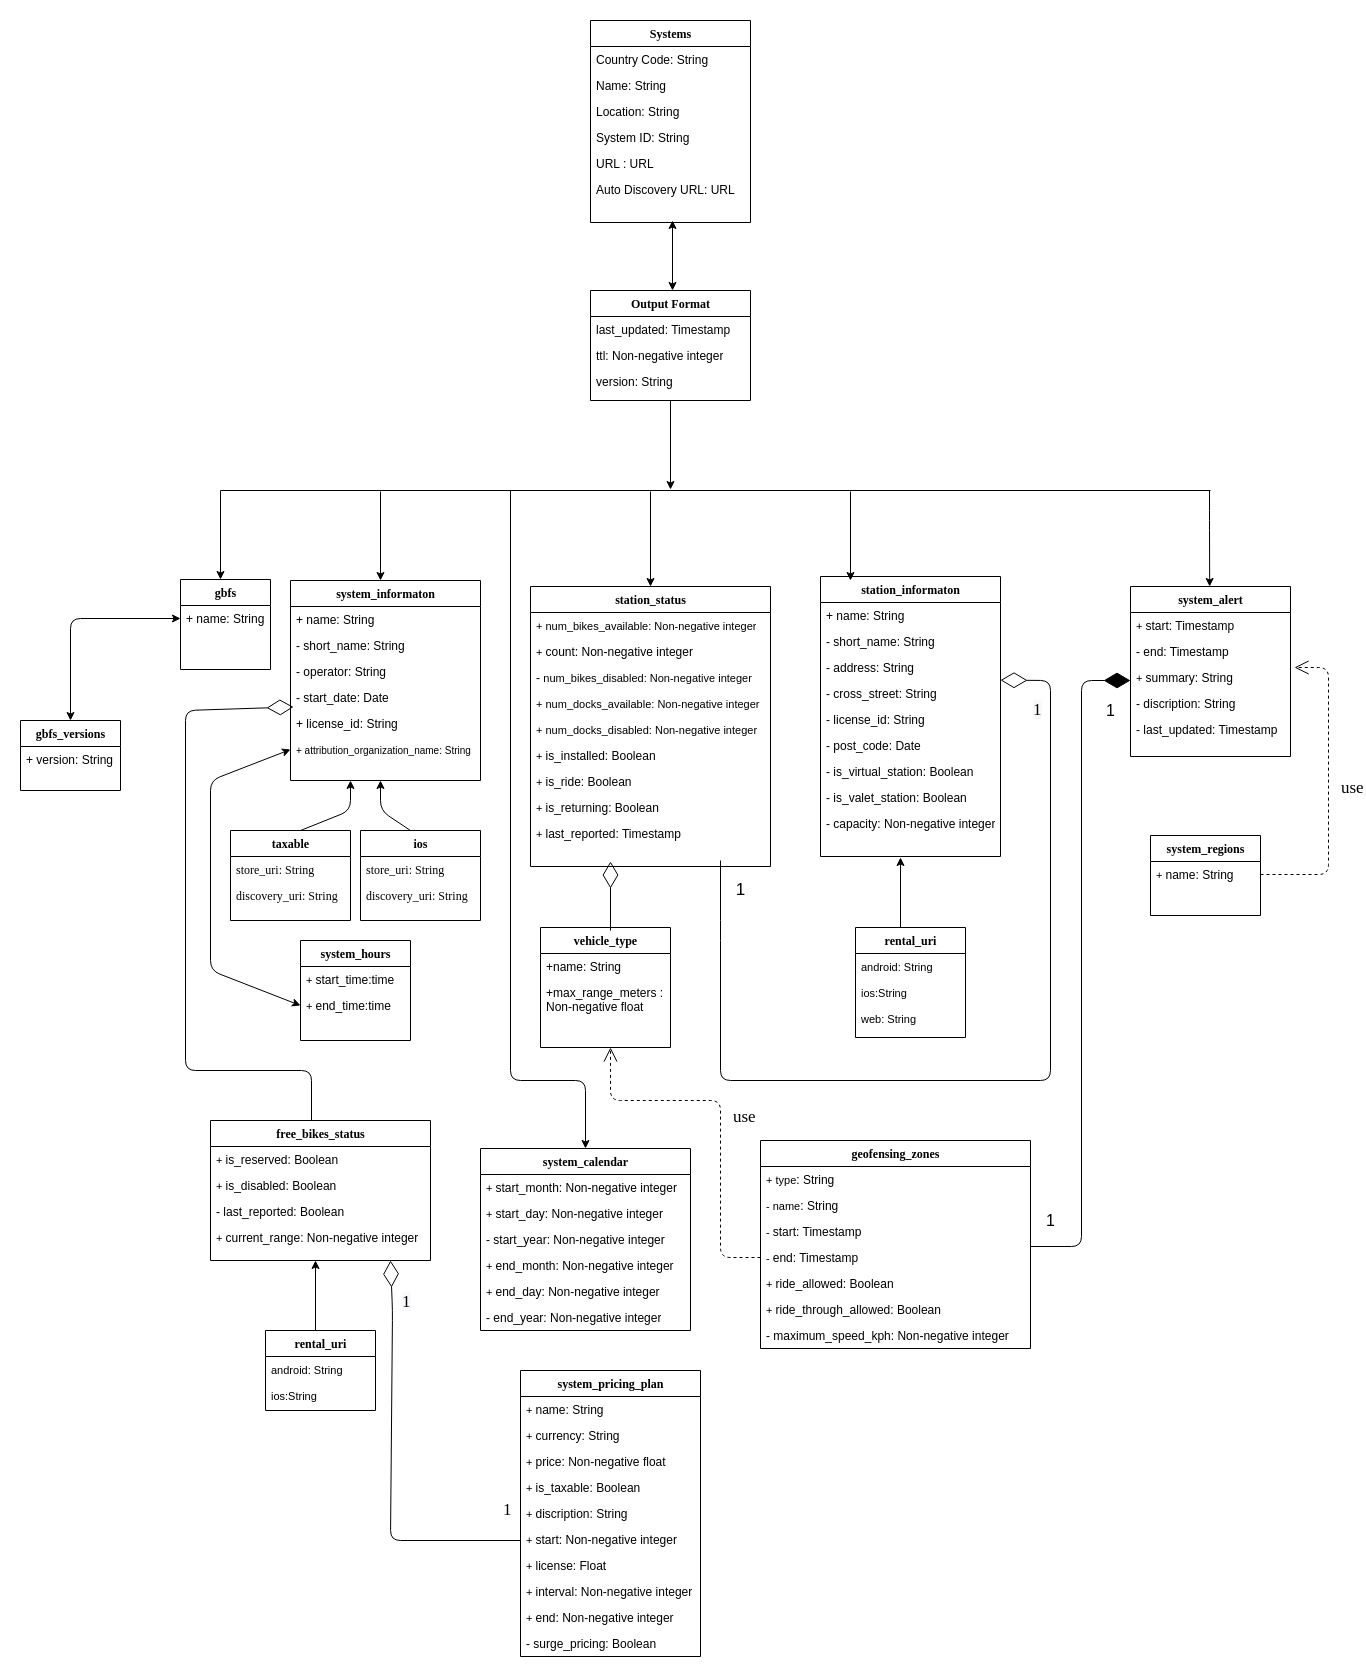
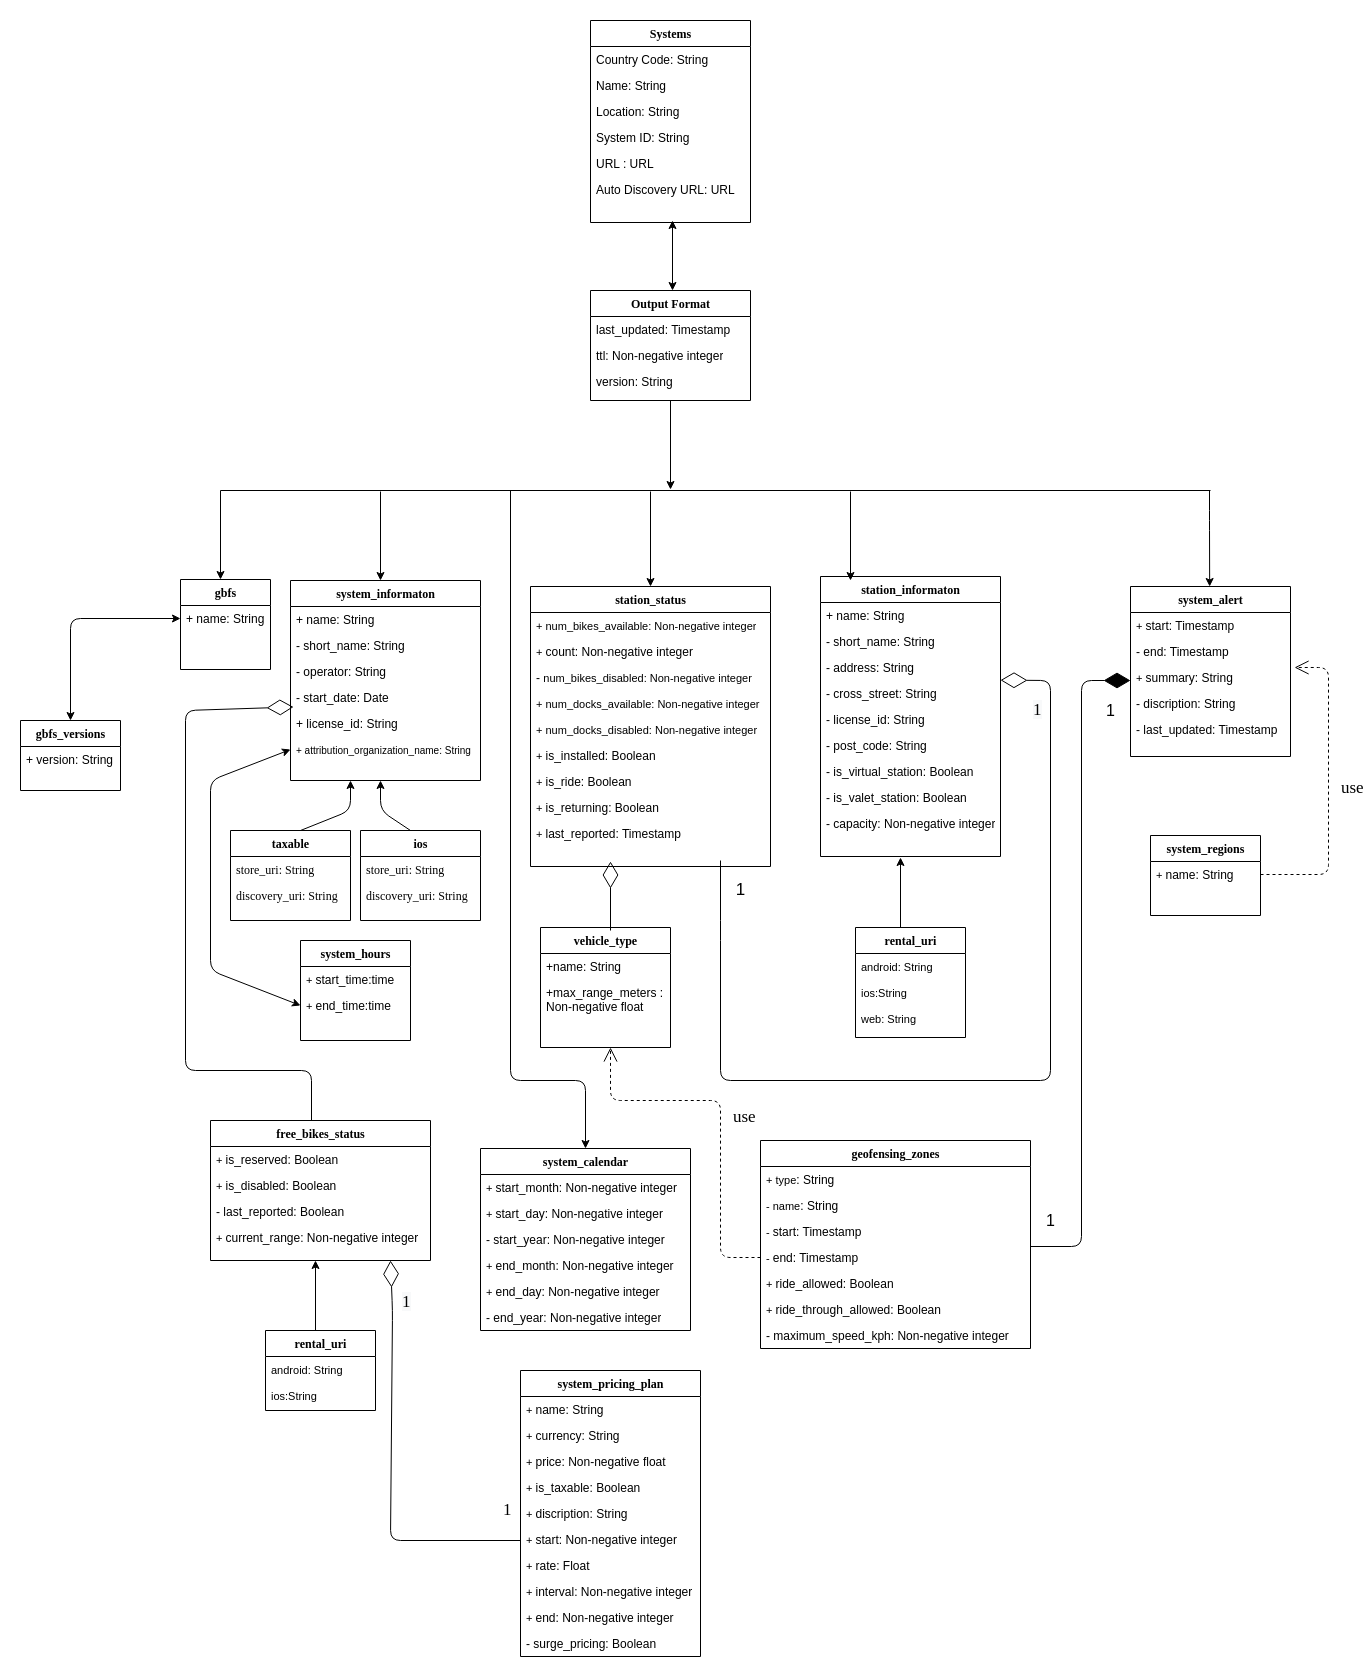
(881, 747) -> (886, 747)
(572, 1567) -> (566, 1567)
